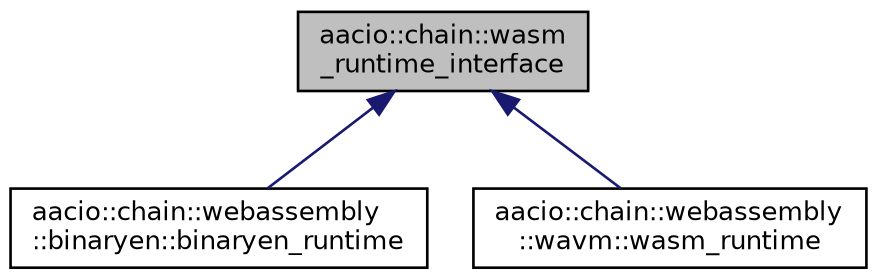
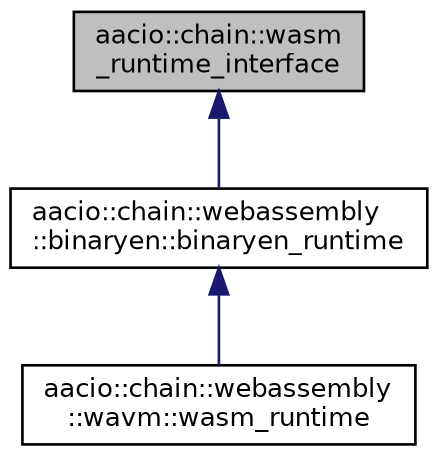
(567, 148) -> (219, 330)
